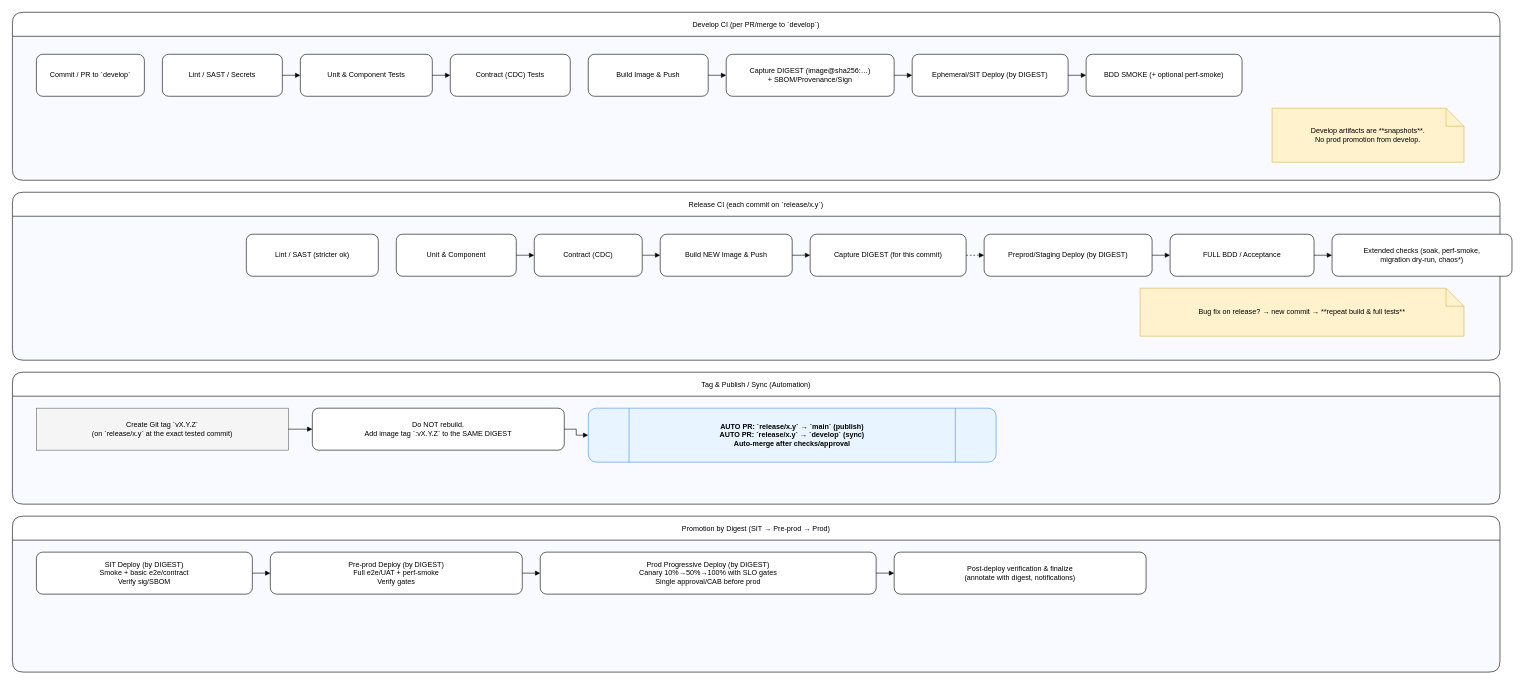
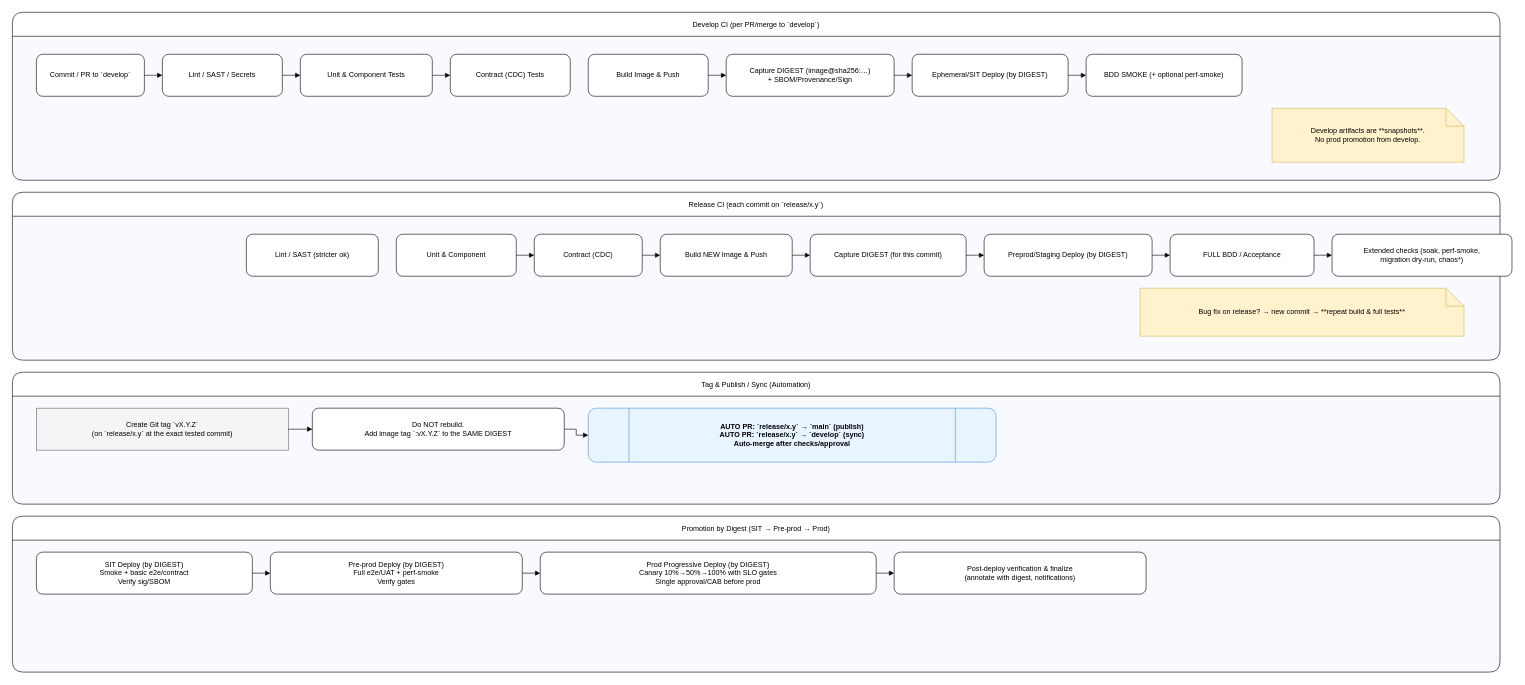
none -> (156, 75)
(972, 255) -> (972, 255)
